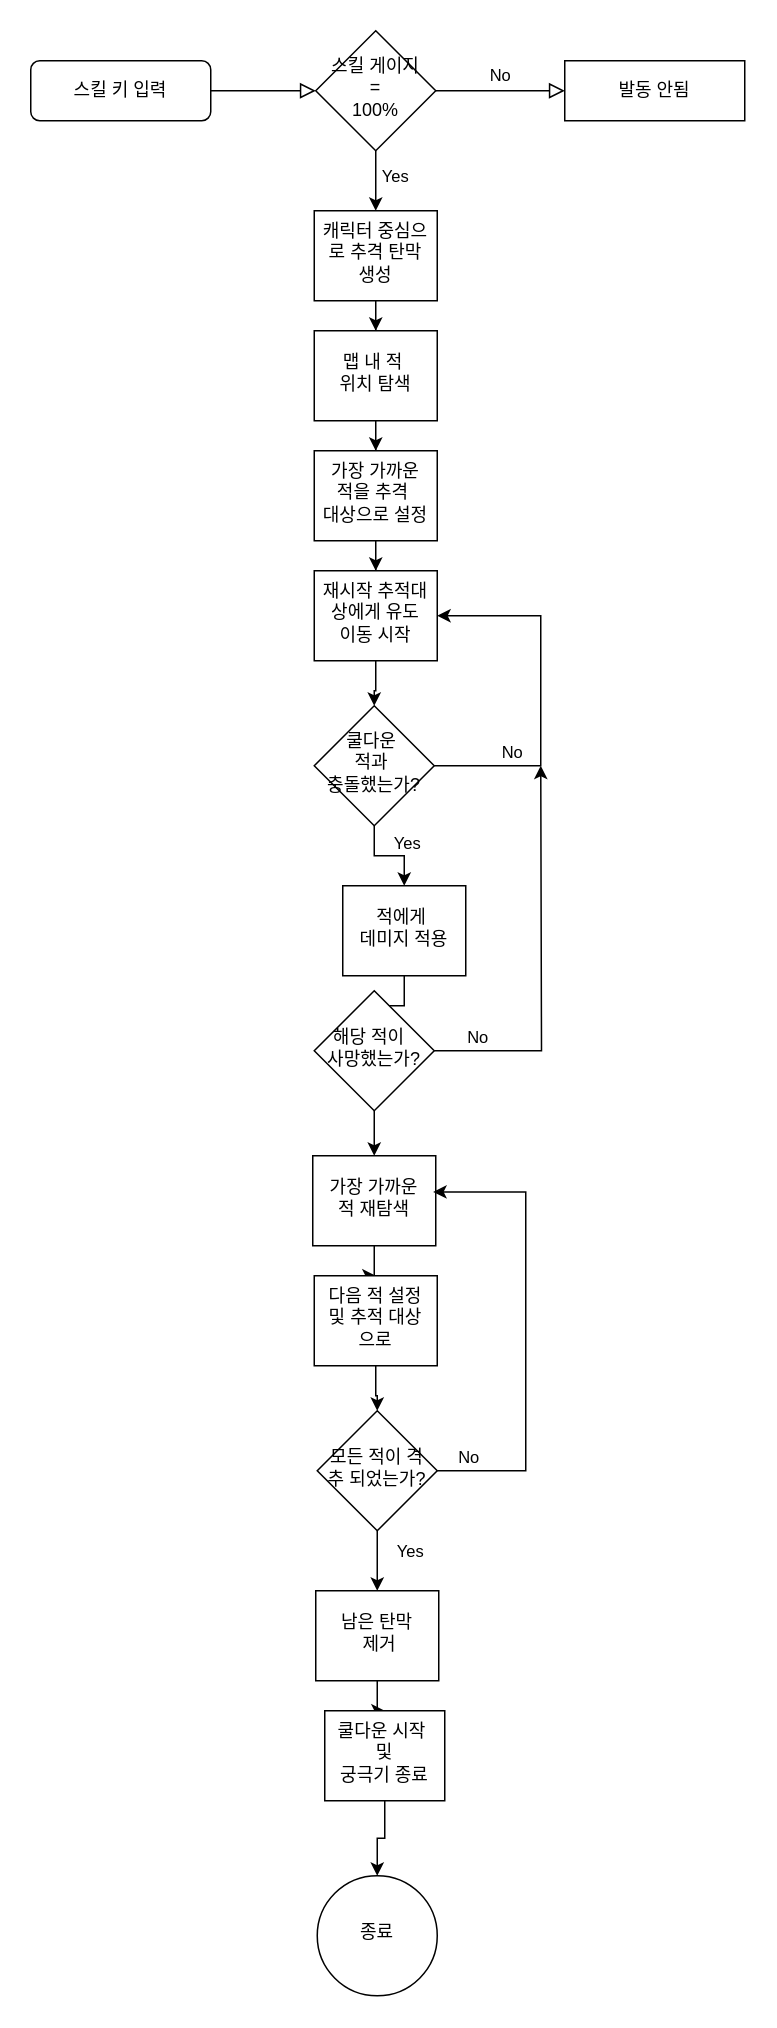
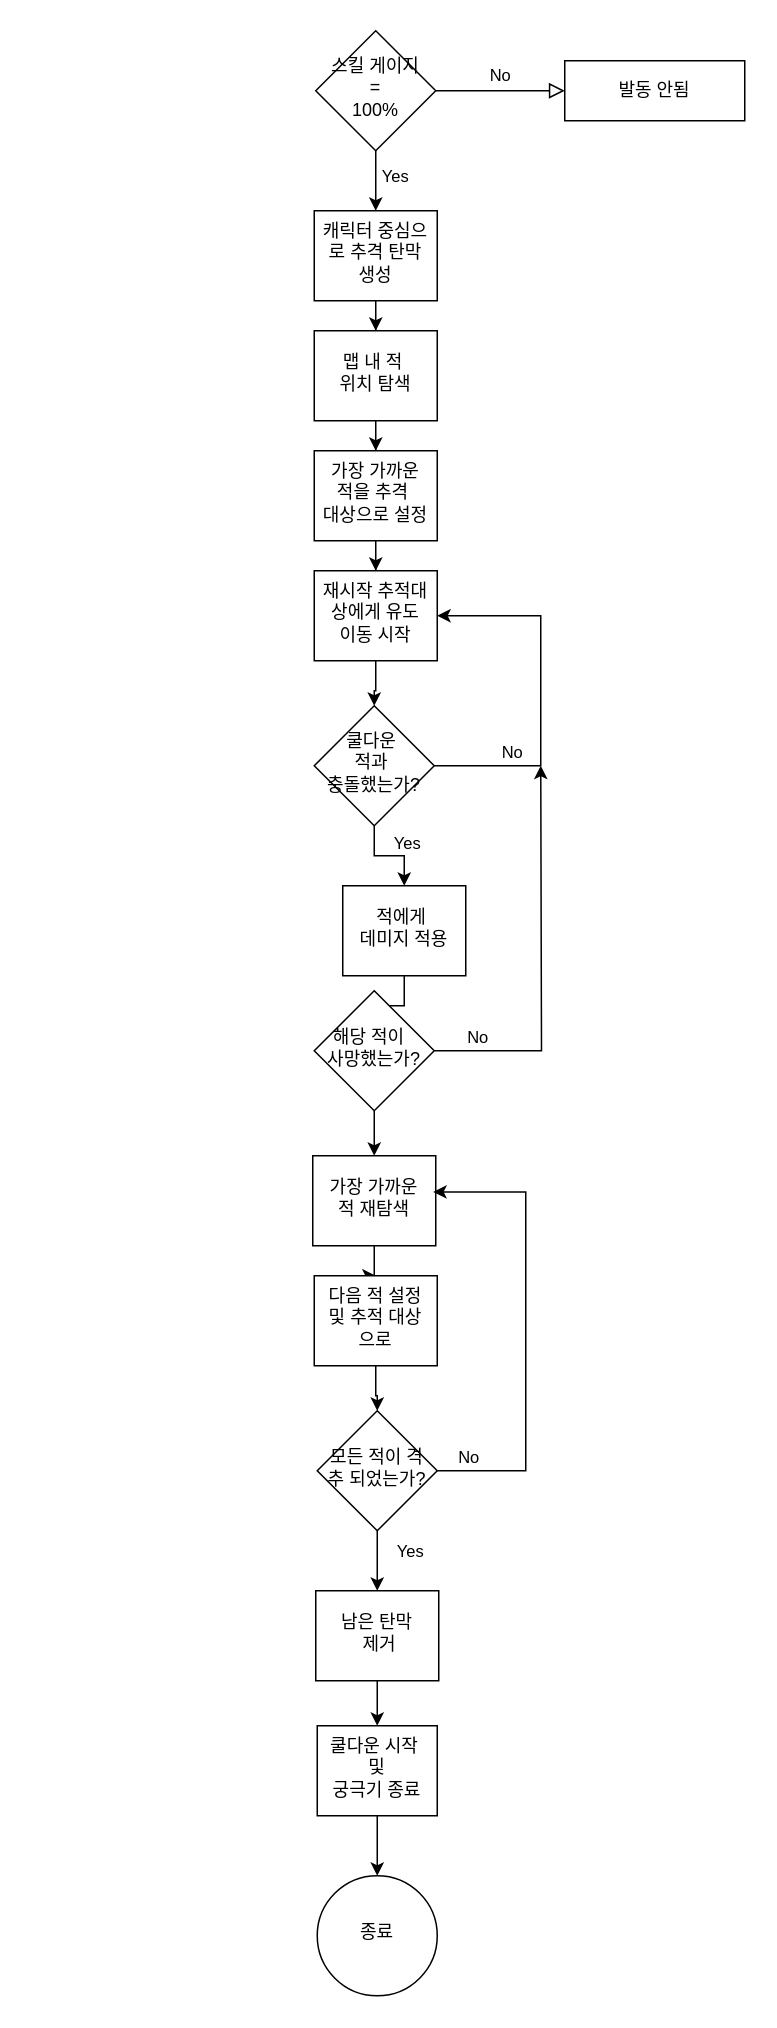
(121, 91) -> none
(255, 91) -> none
(385, 1756) -> (377, 1771)
